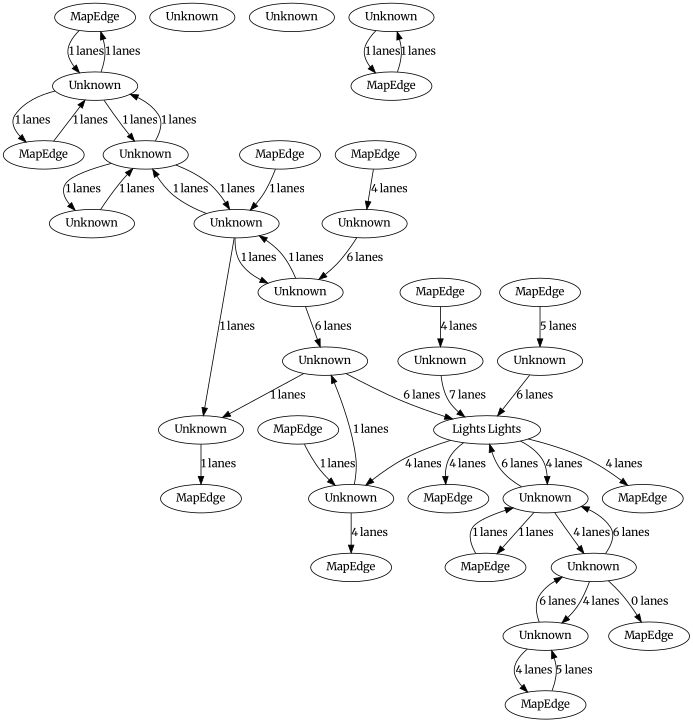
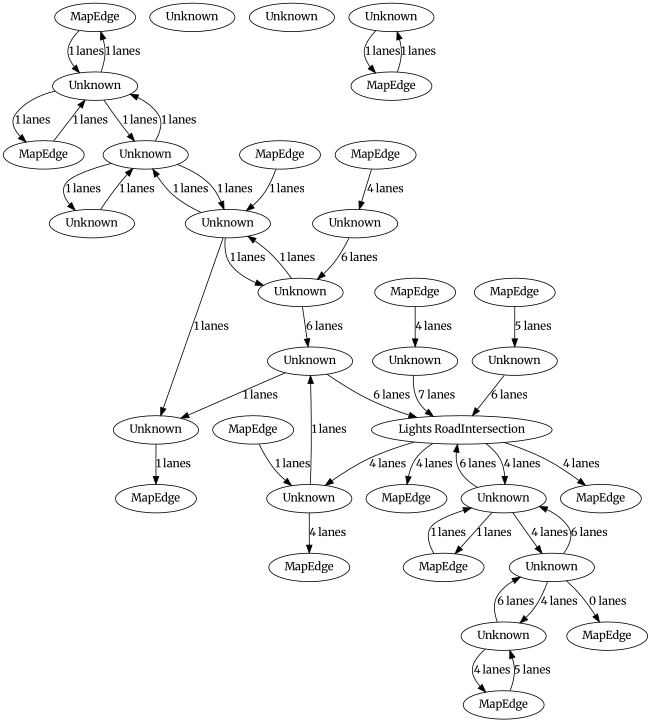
(487, 430) -> (462, 430)
